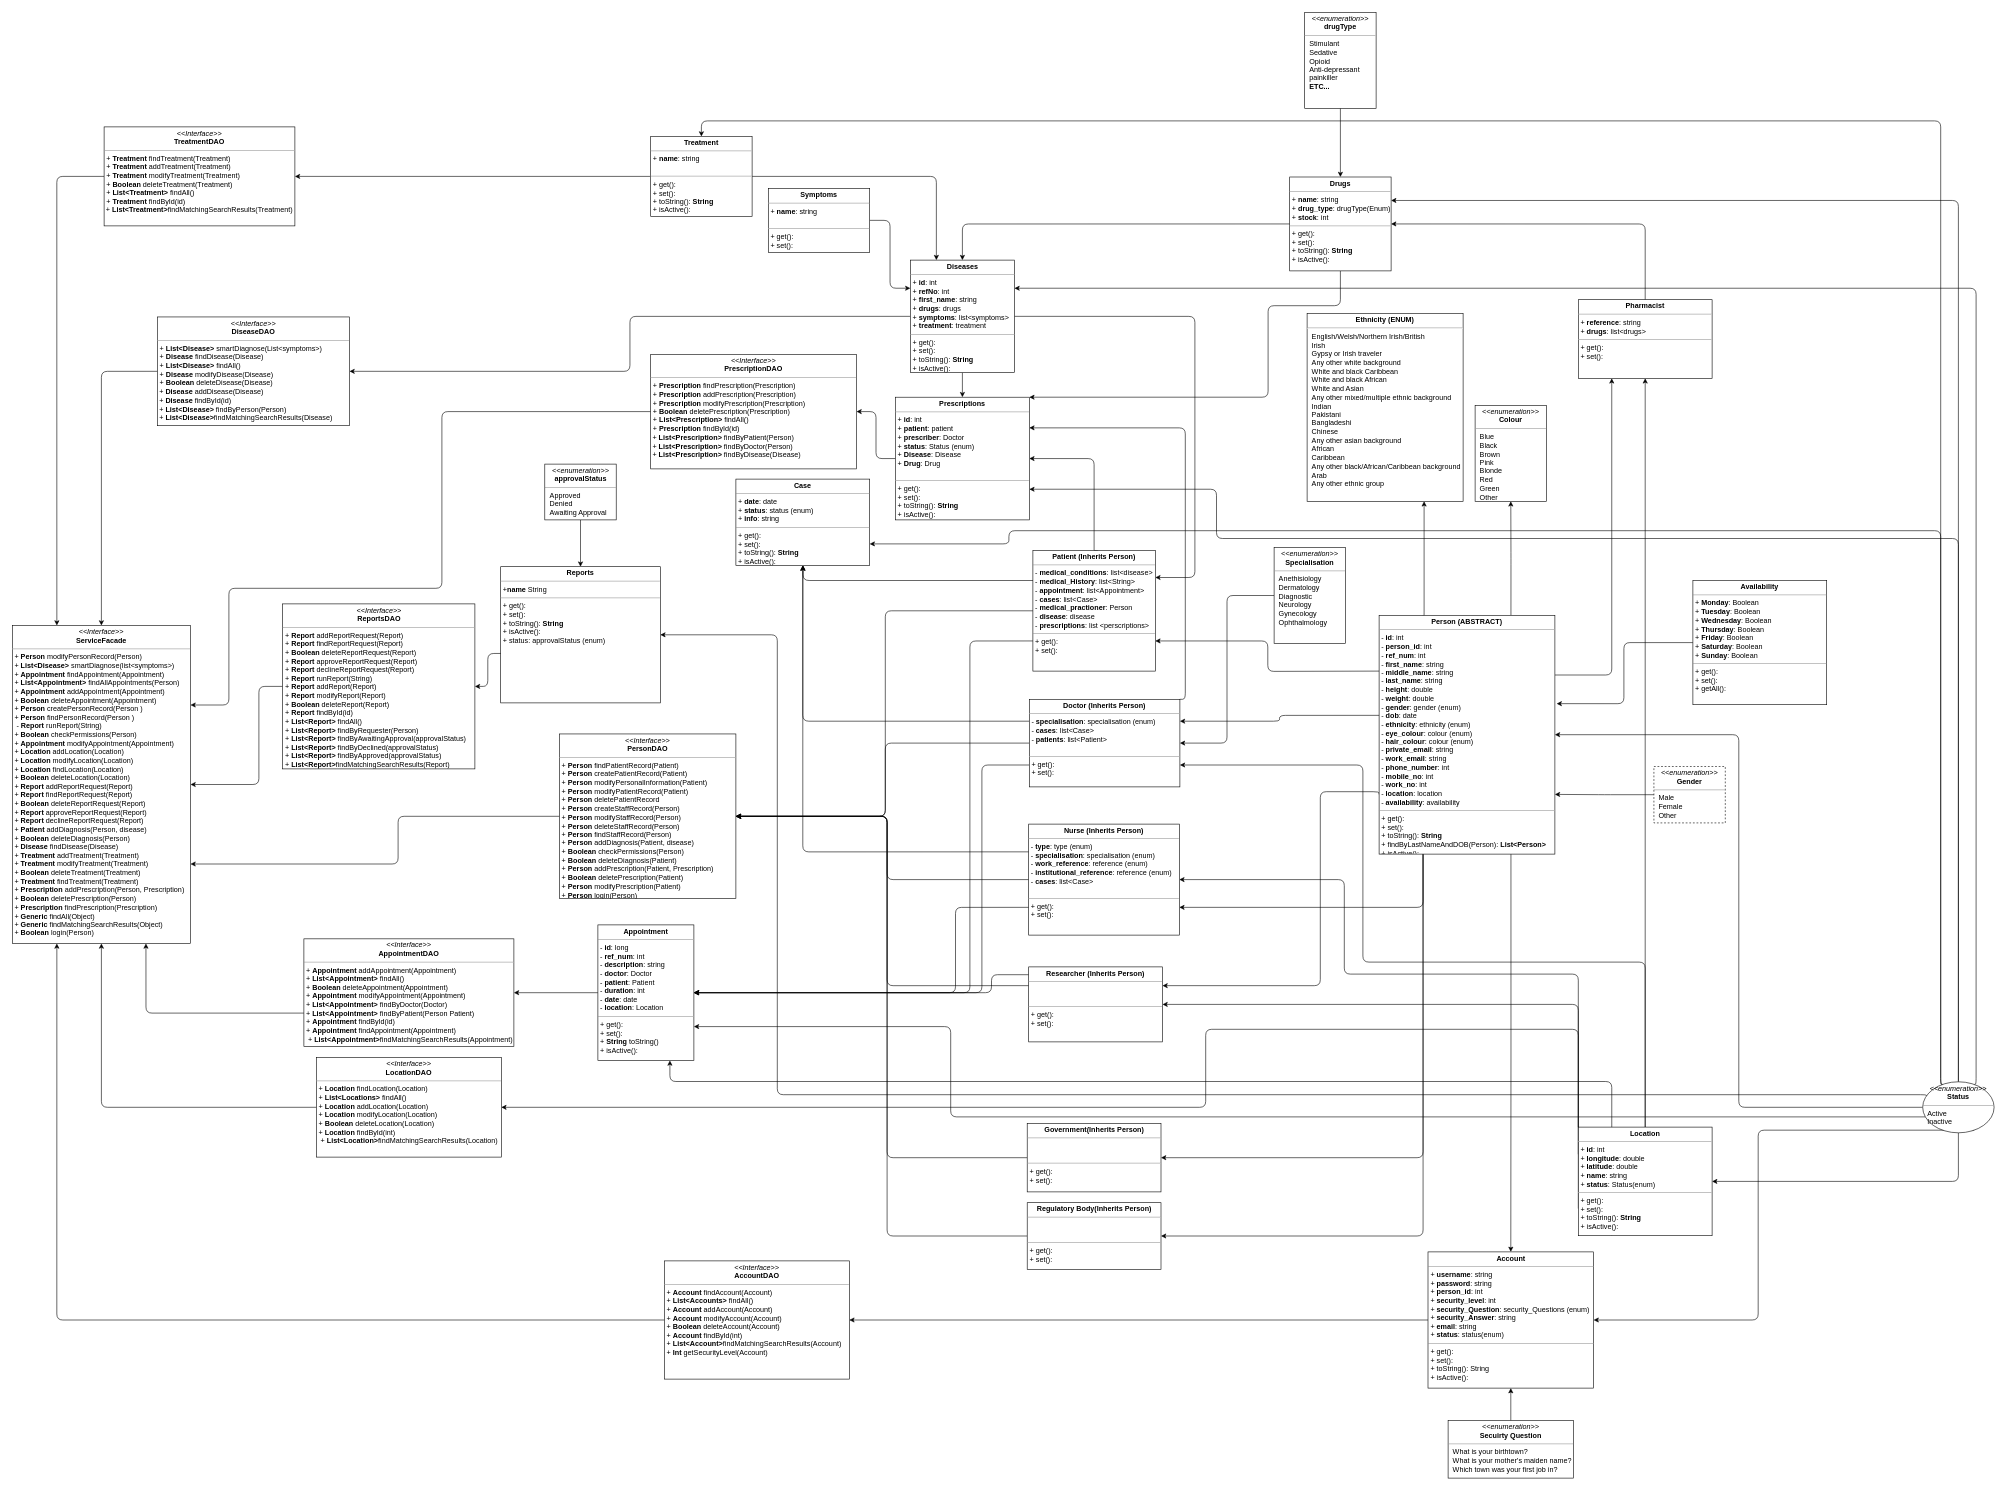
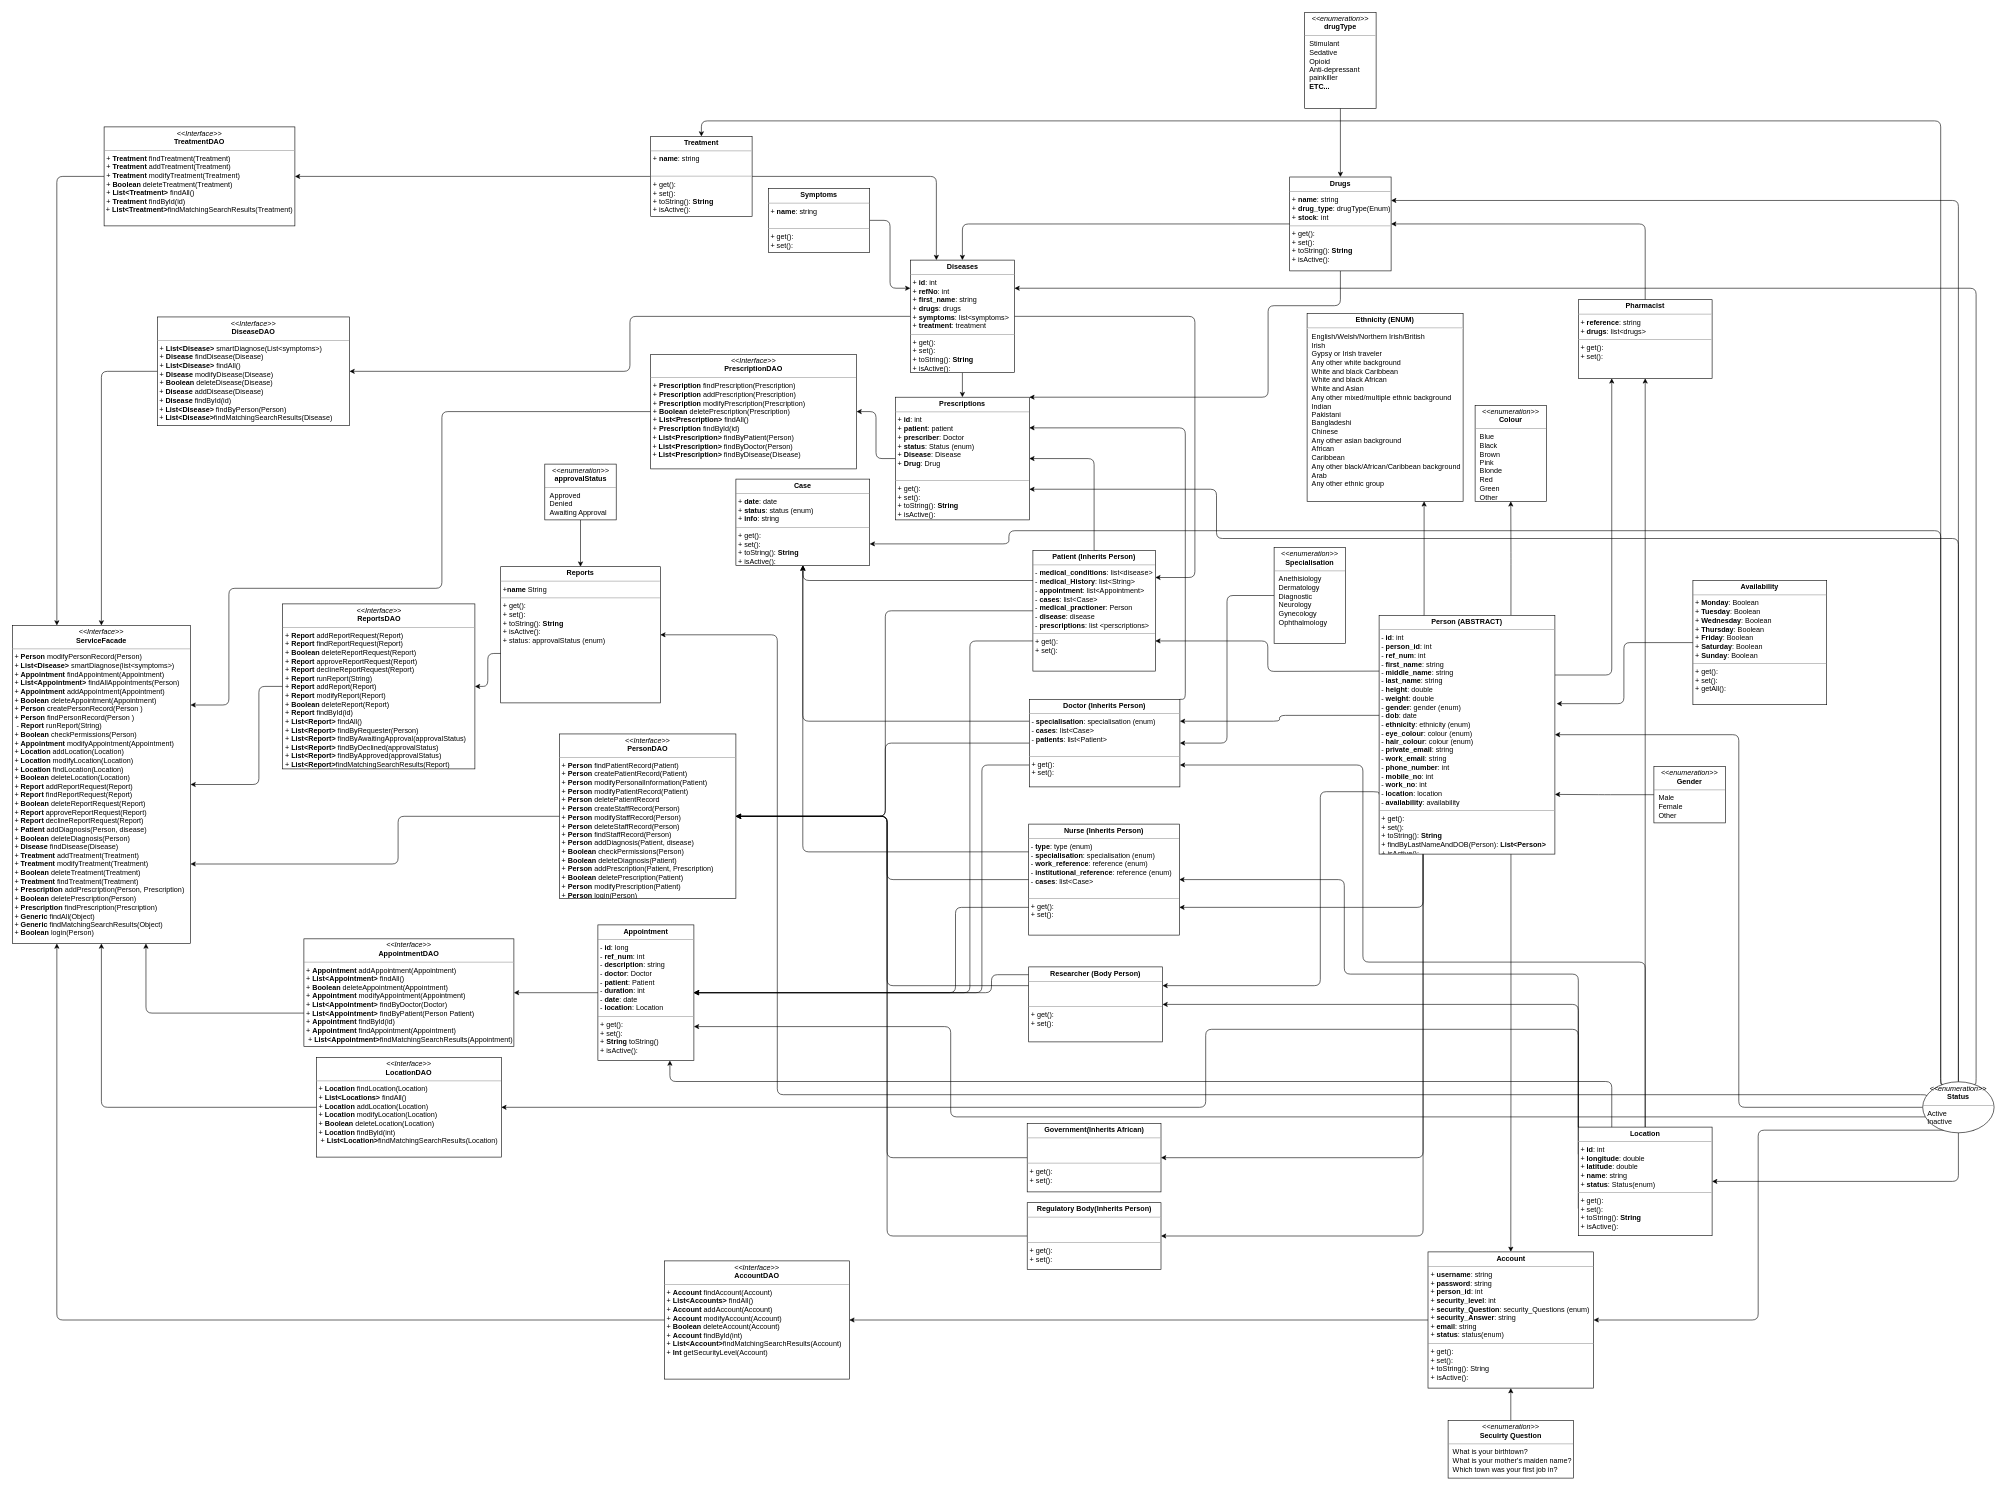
(1690, 795) -> (1690, 795)
(1082, 980) -> (1075, 980)
(1080, 1136) -> (1081, 1136)
